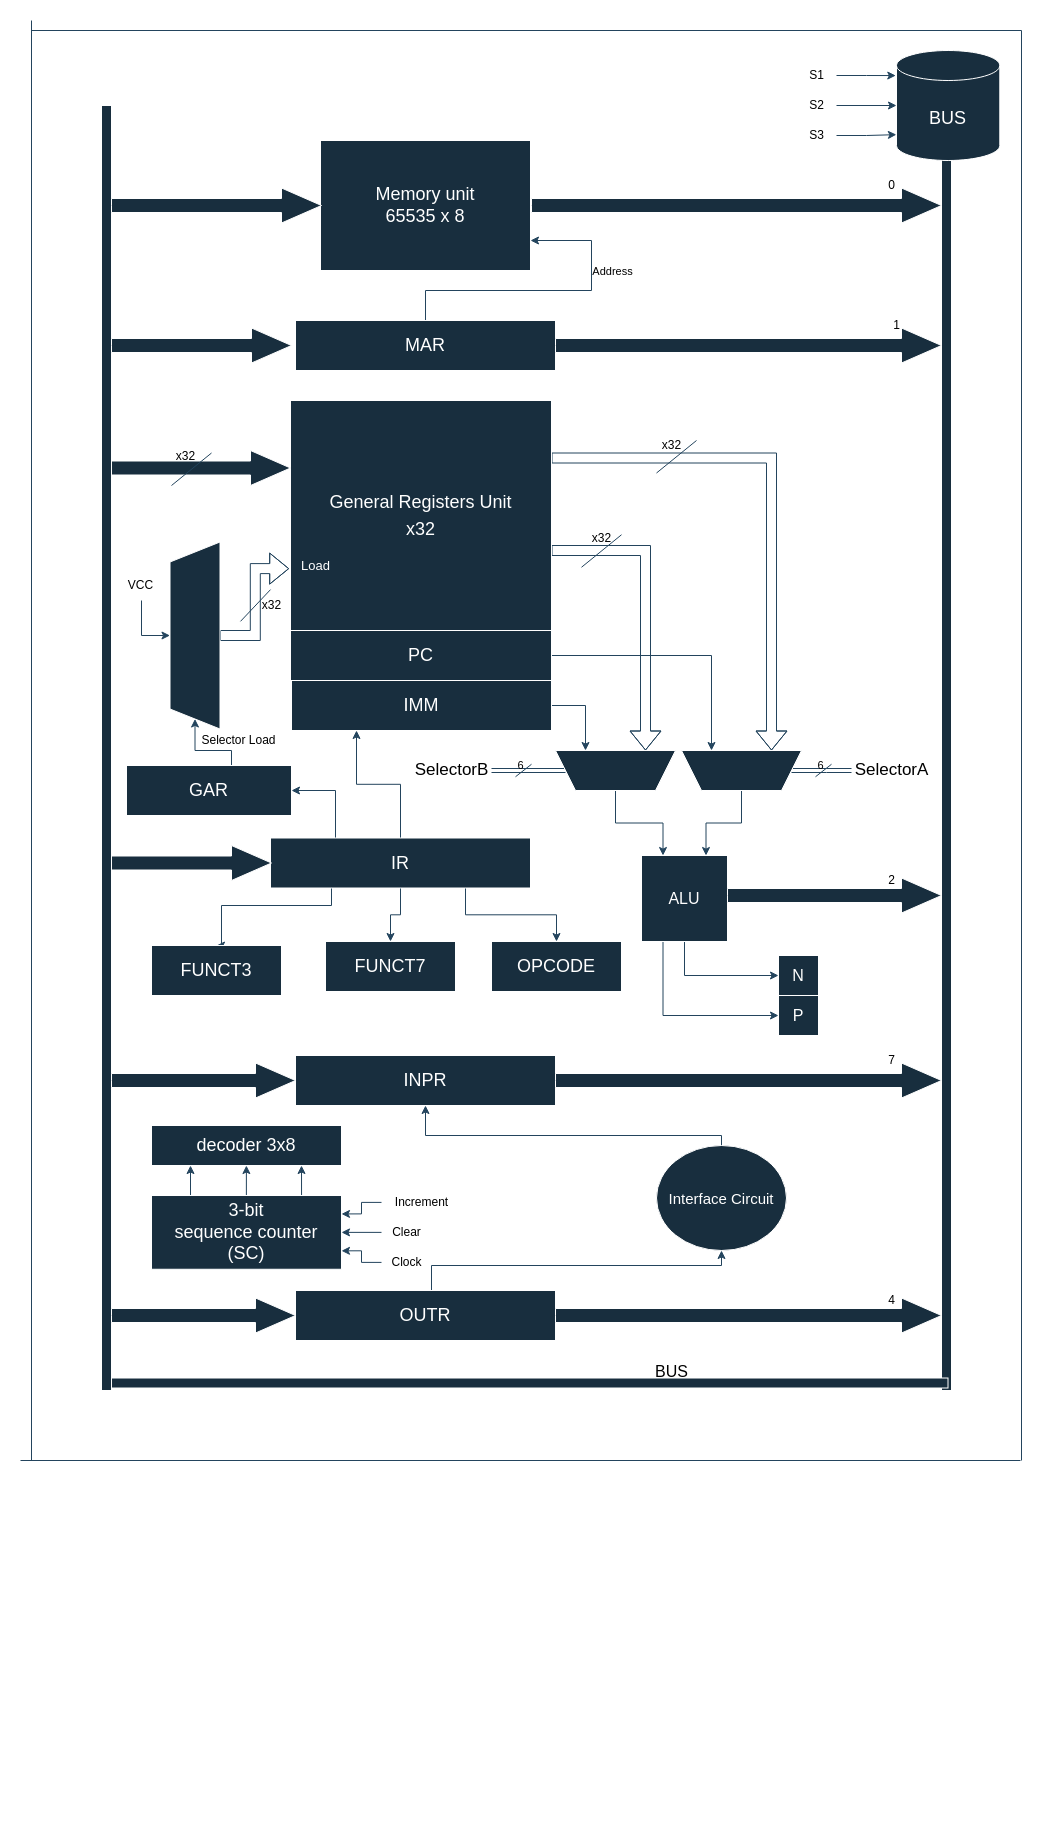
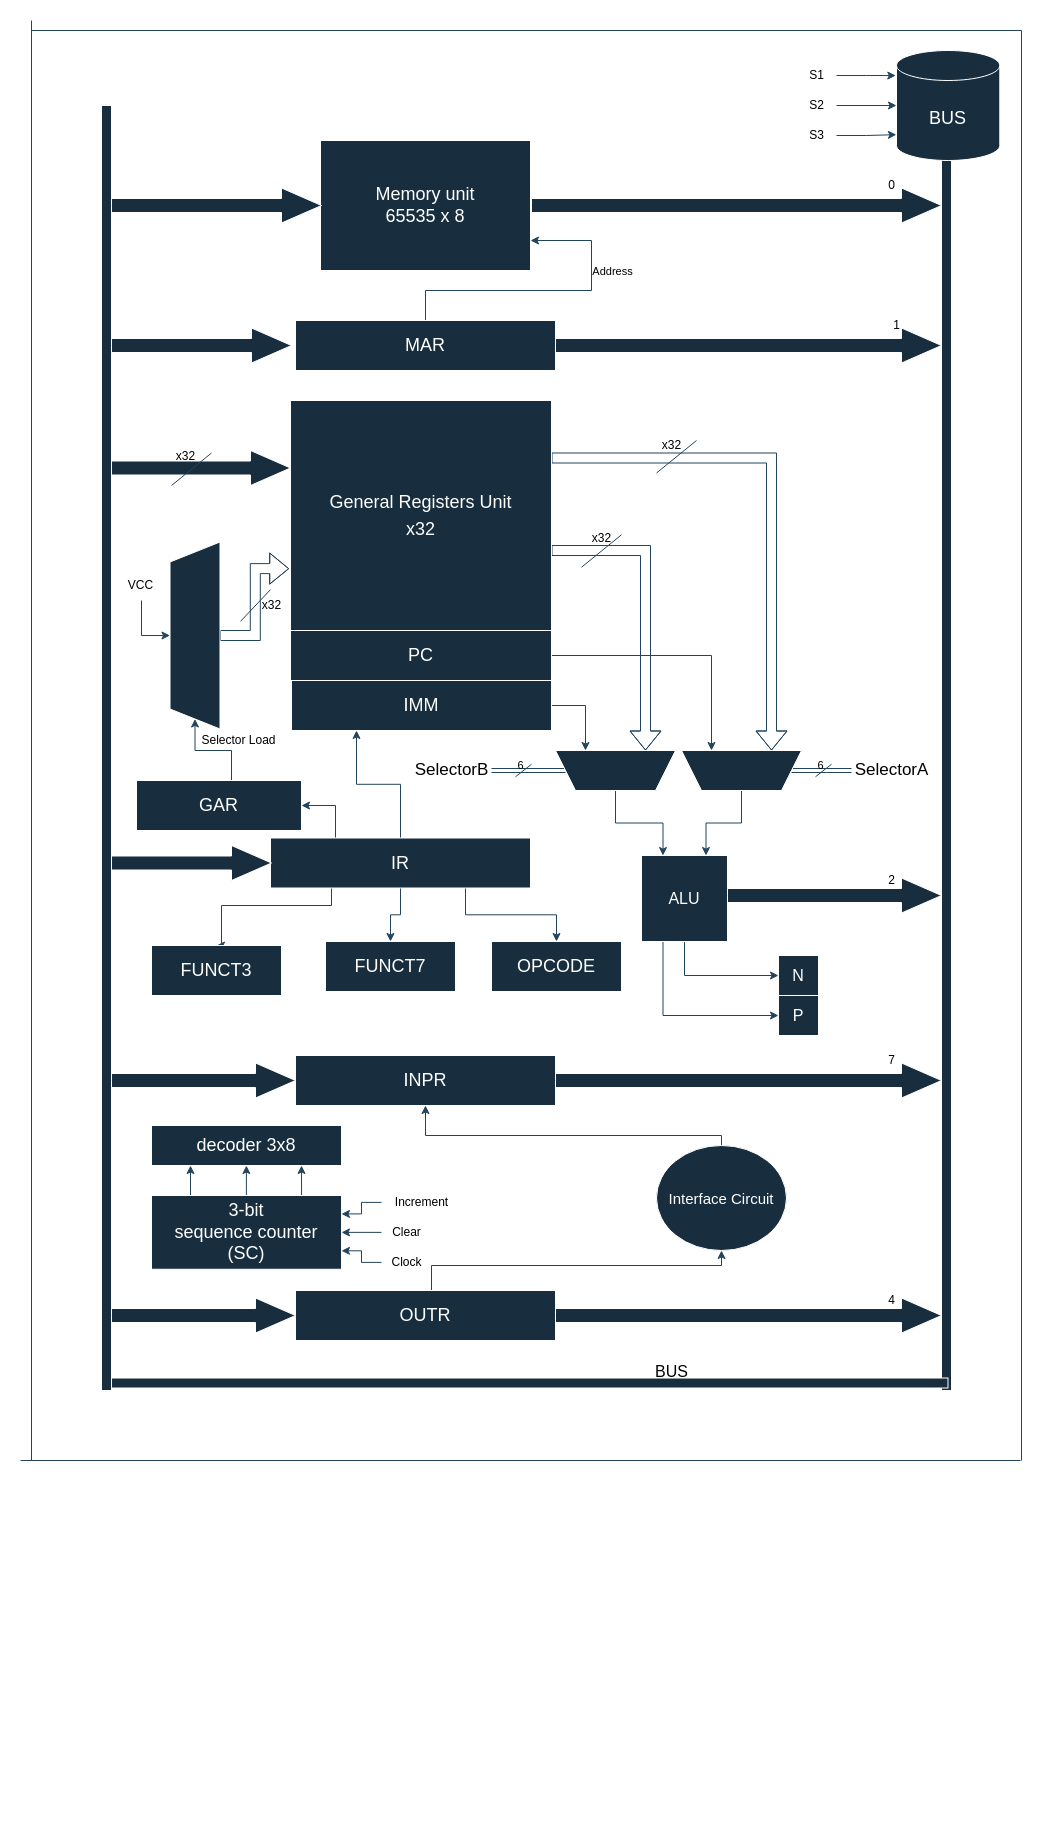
(316, 566) -> none
(209, 791) -> (219, 806)
